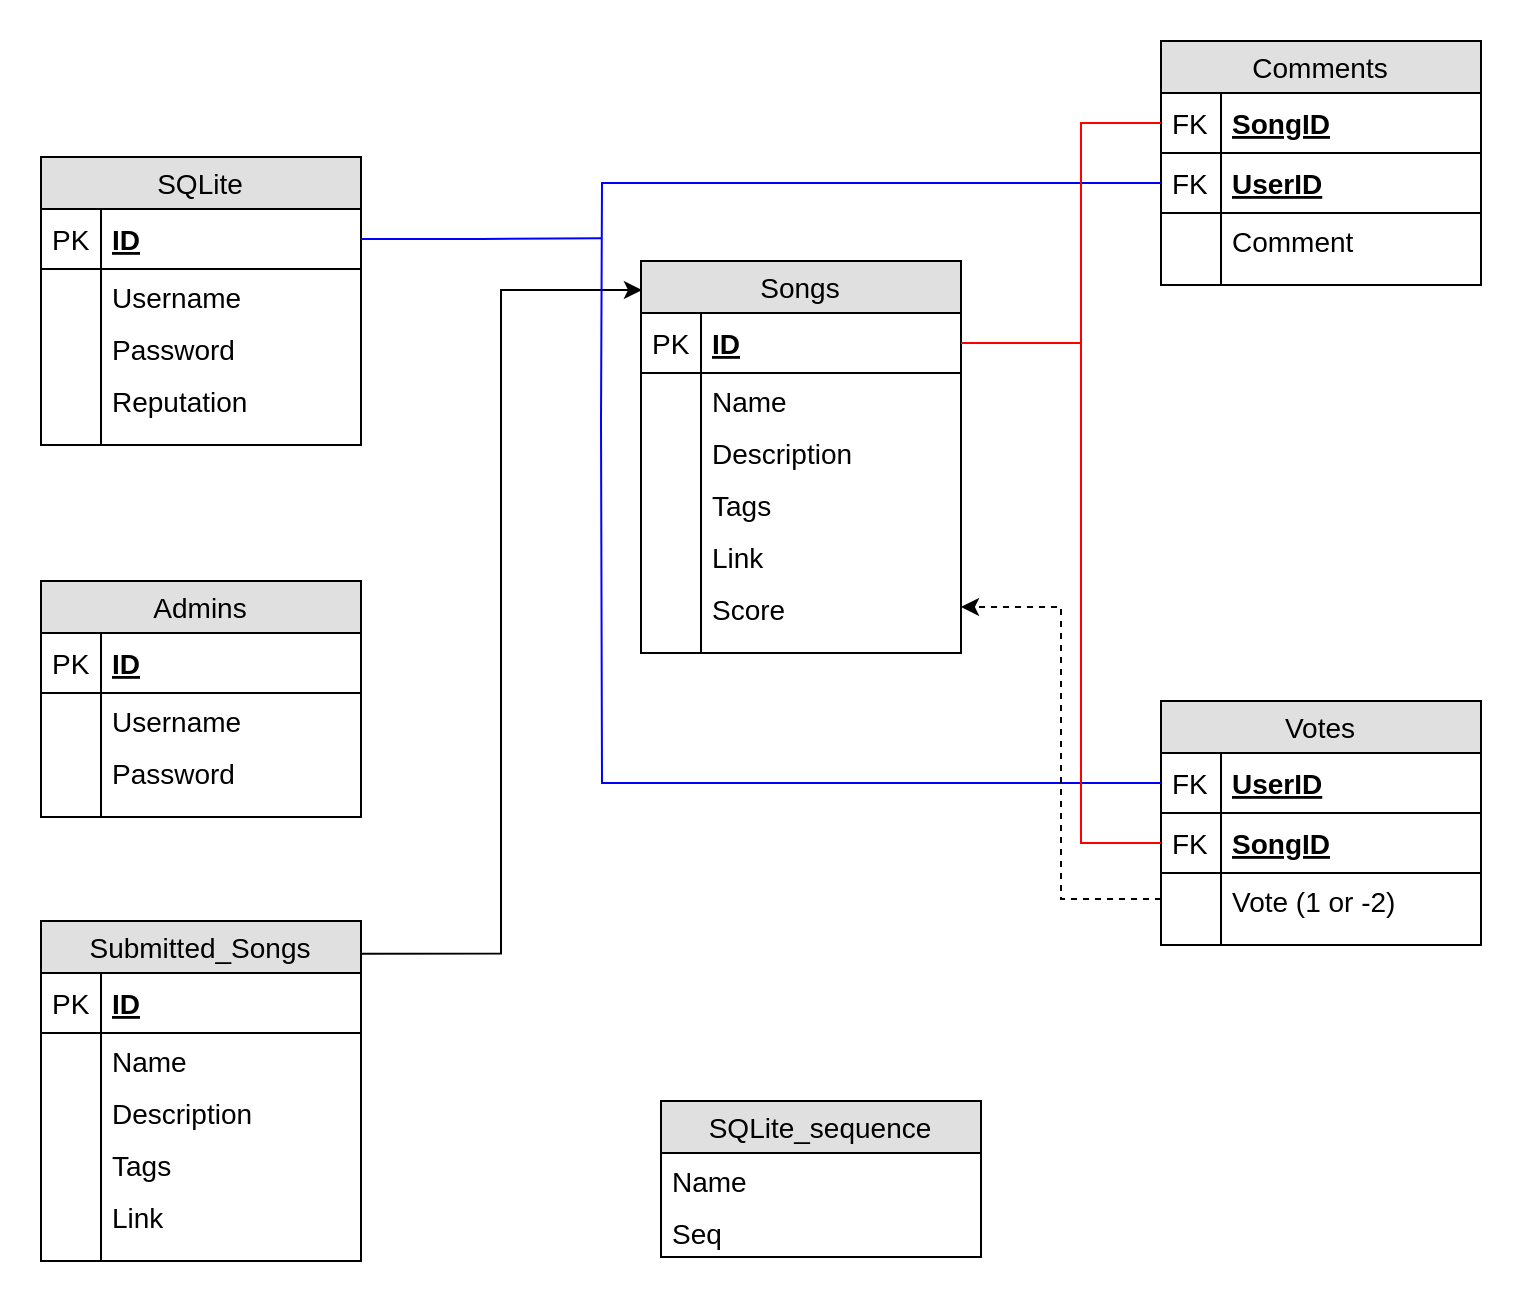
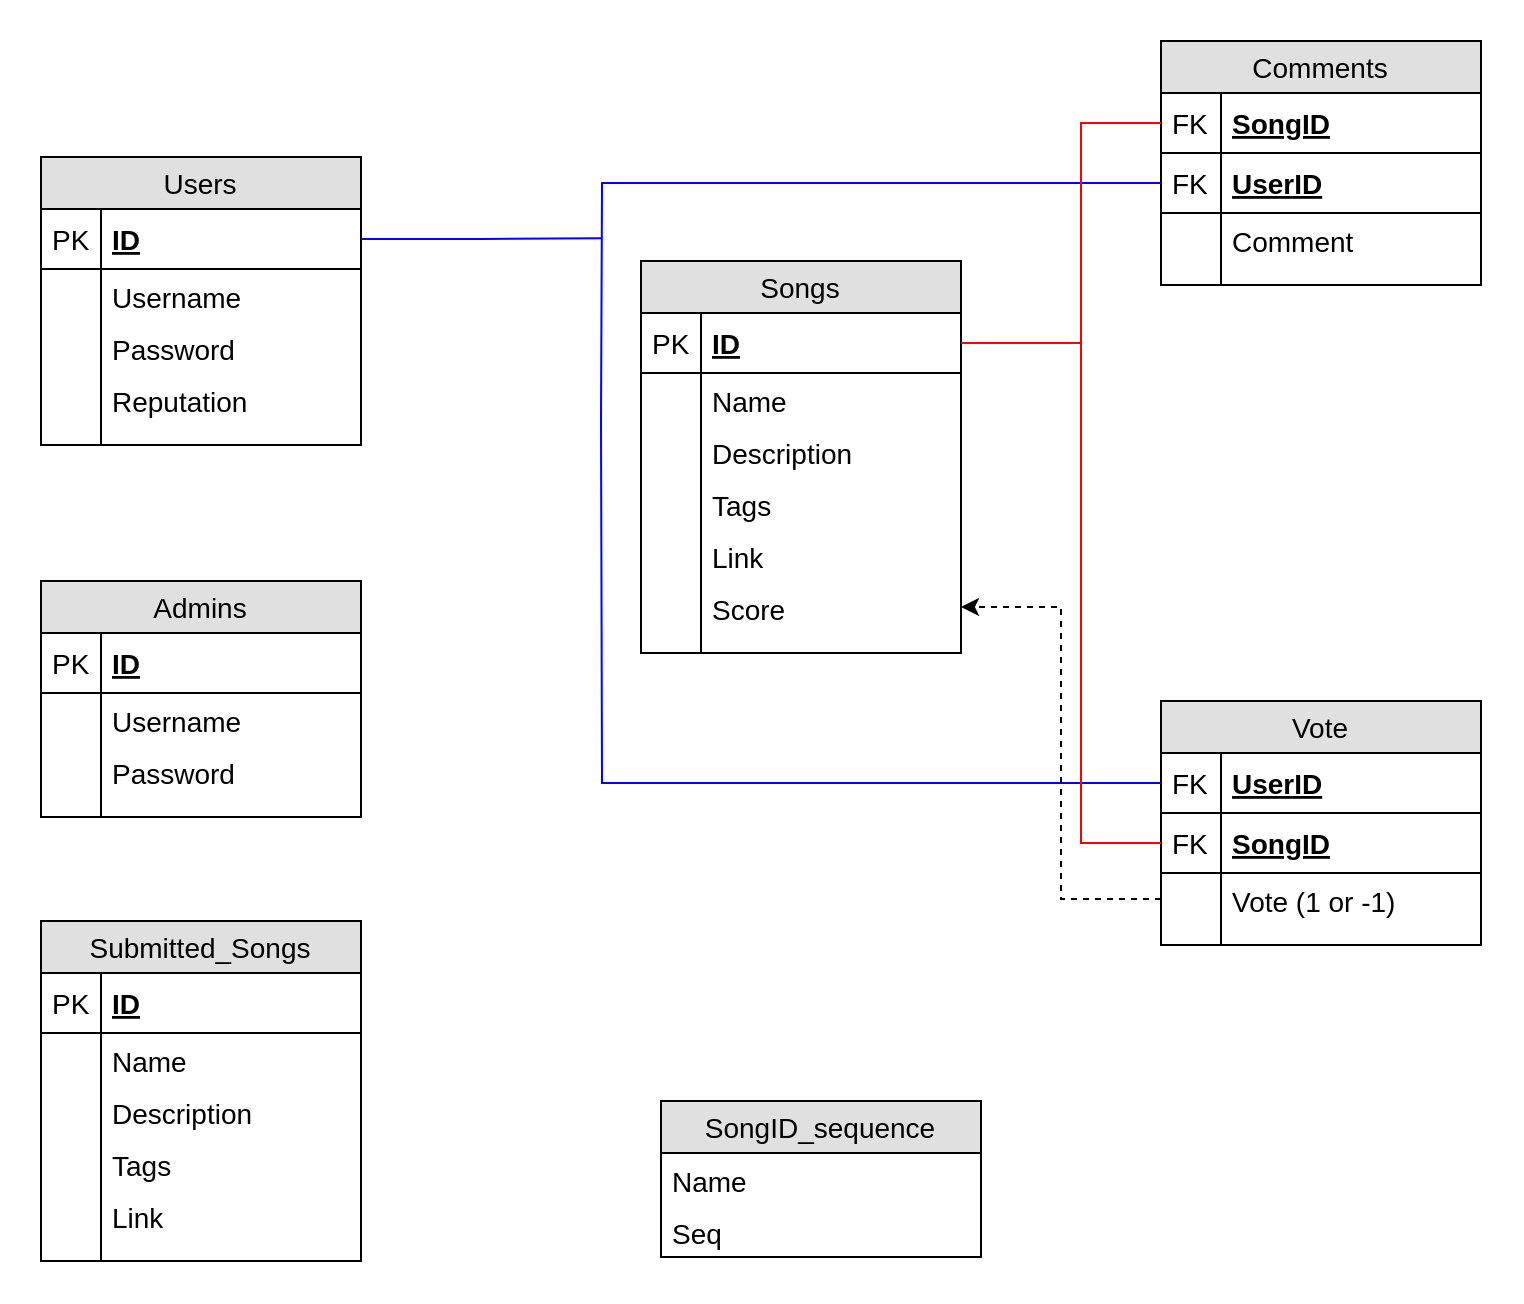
(200, 185) -> (200, 185)
(501, 627) -> none
(1320, 729) -> (1320, 729)
(1331, 903) -> (1331, 903)
(820, 1129) -> (820, 1129)
